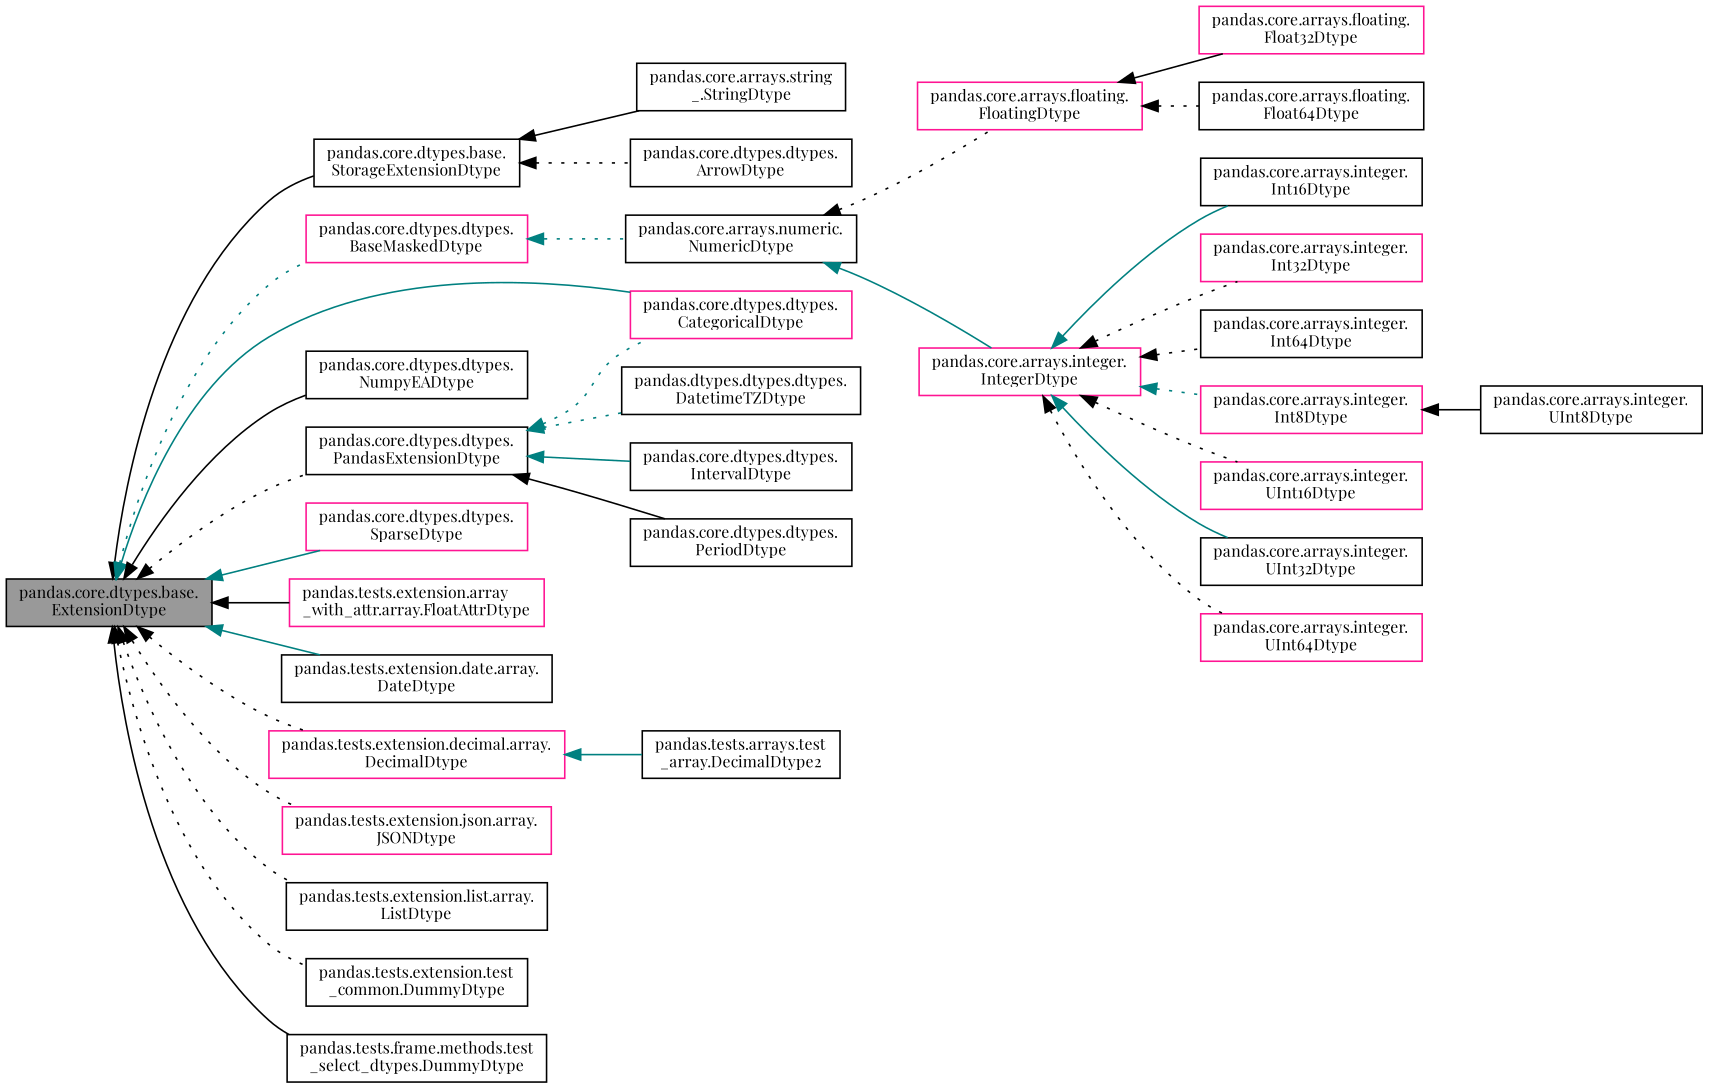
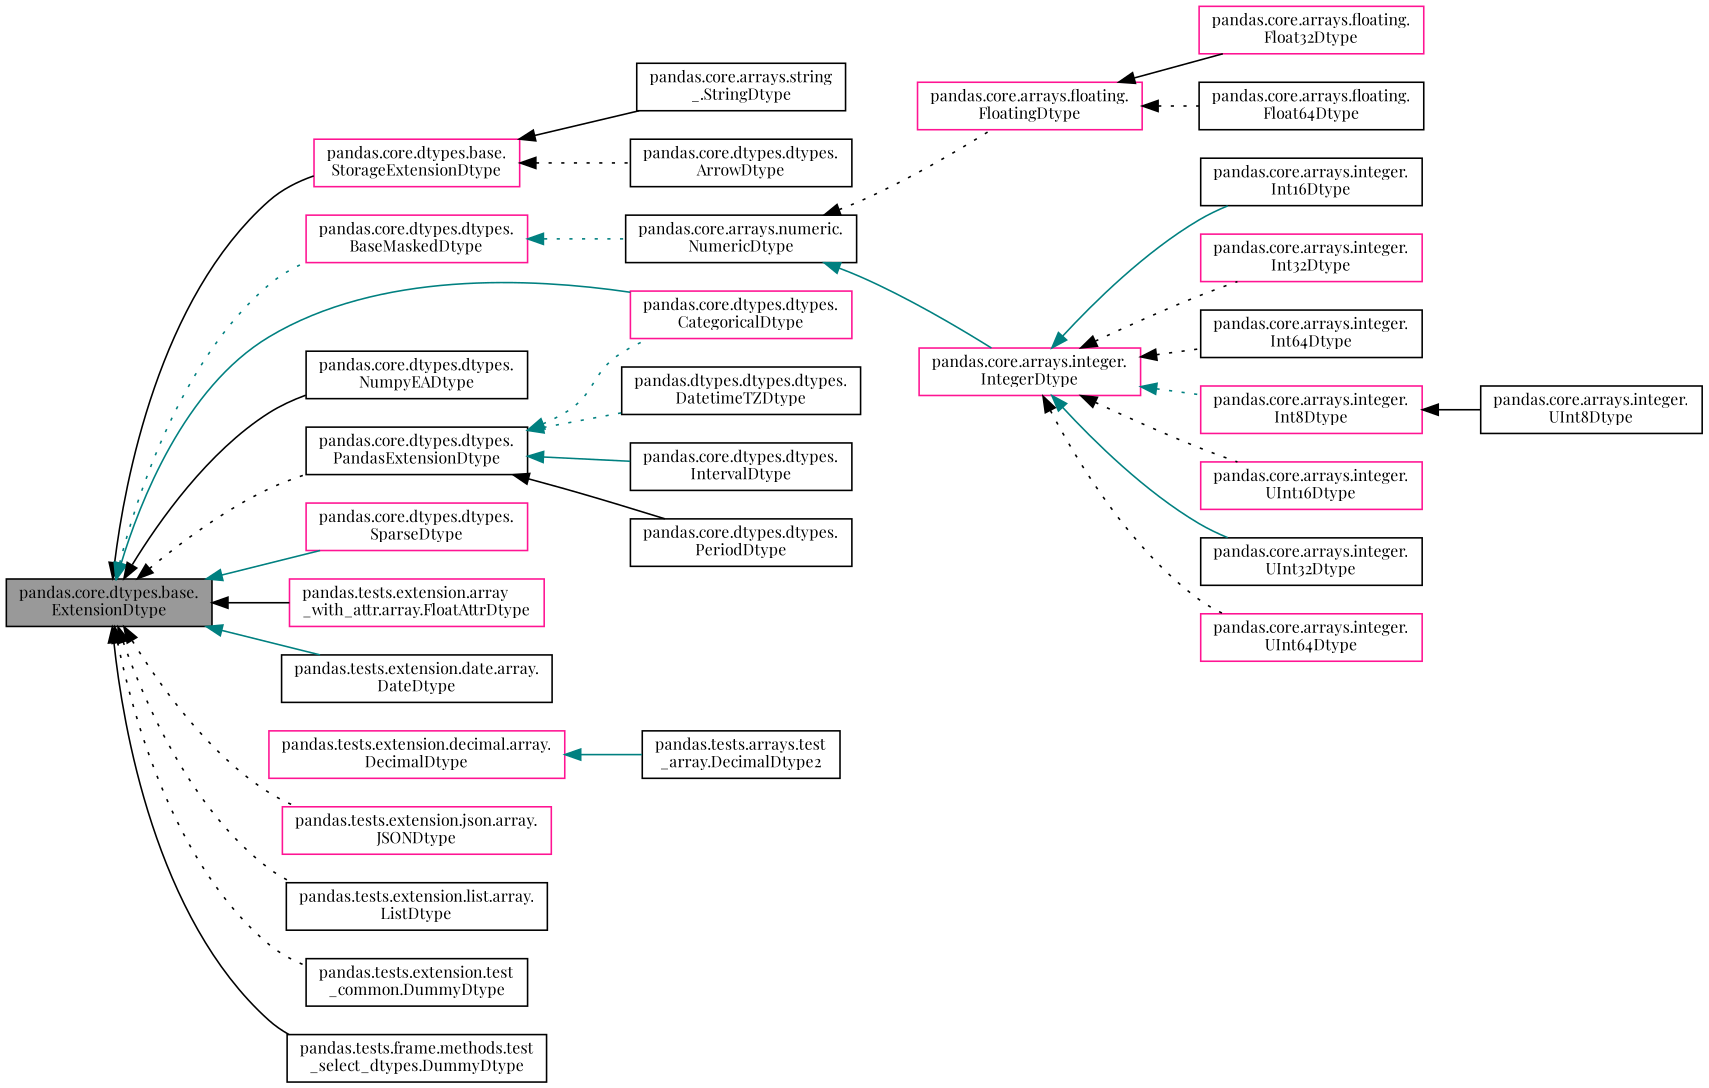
(417, 163) -> (417, 163)
(223, 691) -> none
